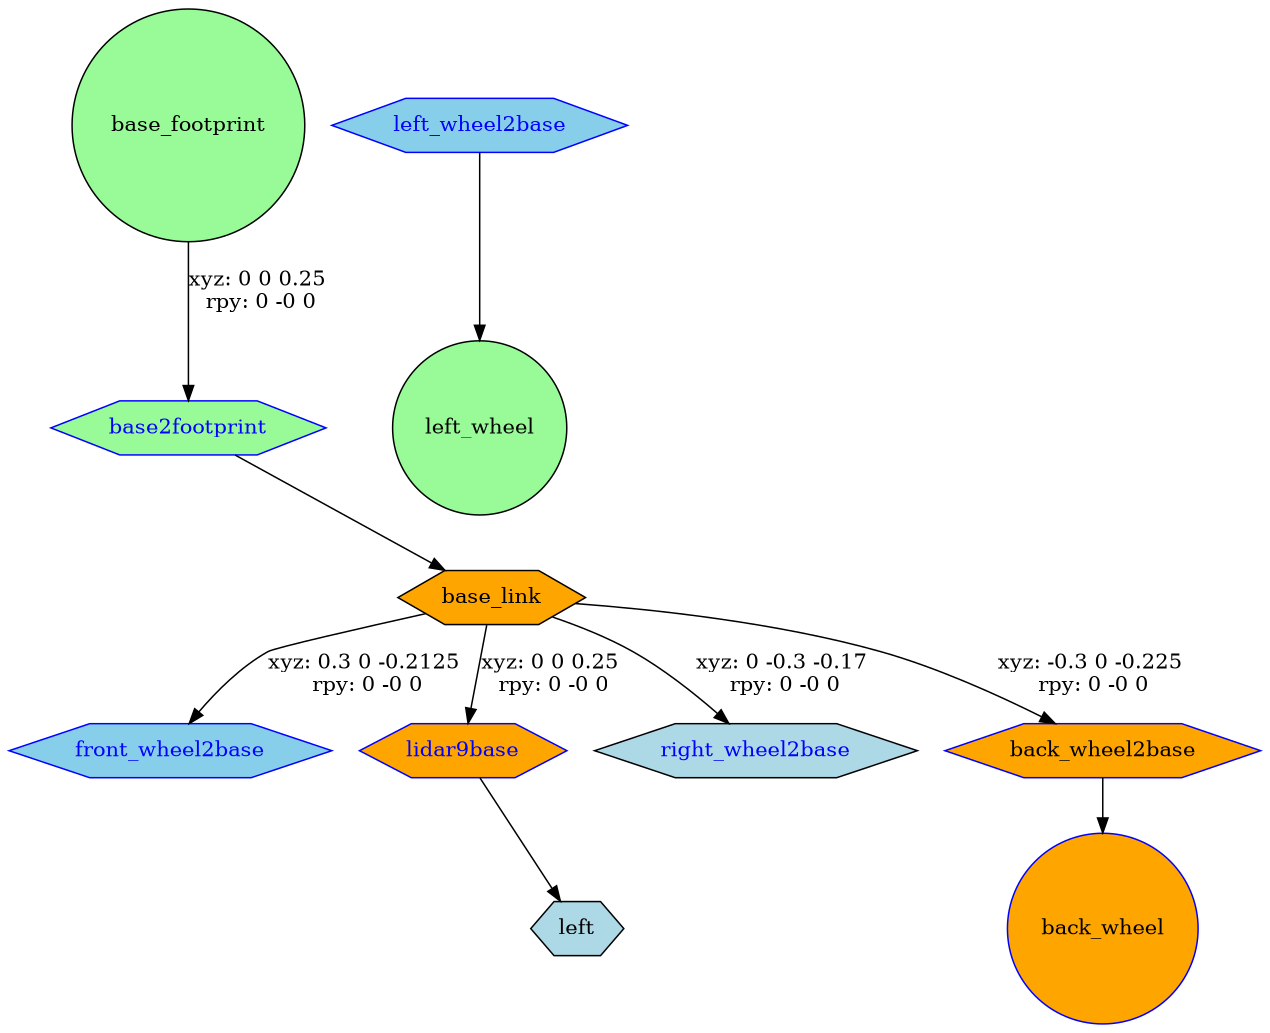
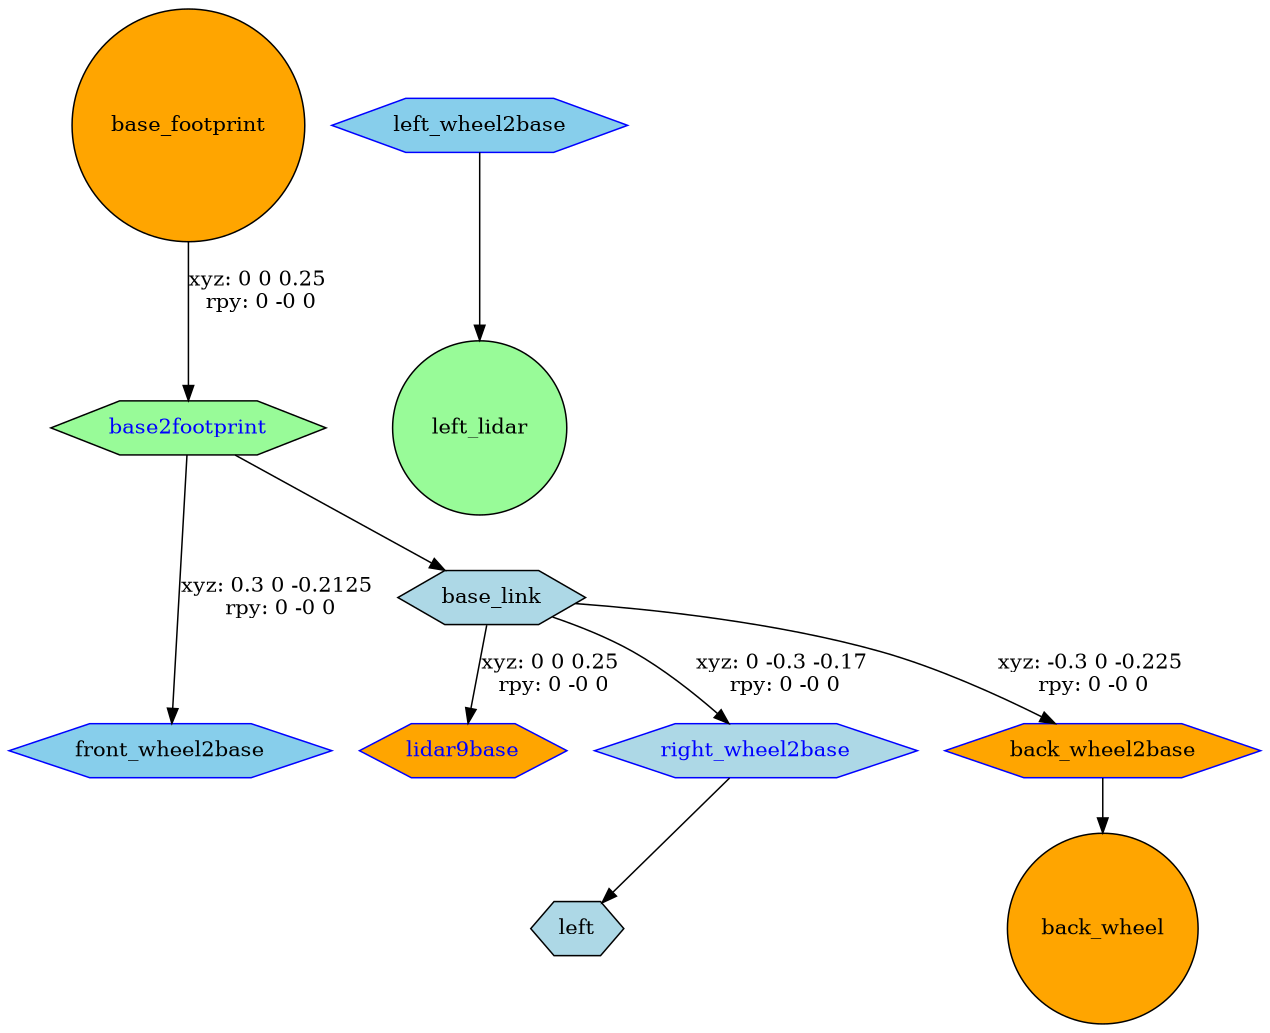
(188, 125) -> (188, 125)
(480, 125) -> (480, 125)
(188, 428) -> (188, 428)
(480, 428) -> (480, 428)
(492, 598) -> (492, 598)
(302, 642) -> (180, 582)
(170, 751) -> (170, 751)
(756, 751) -> (756, 751)
(516, 833) -> (671, 835)
(1103, 929) -> (1103, 929)
